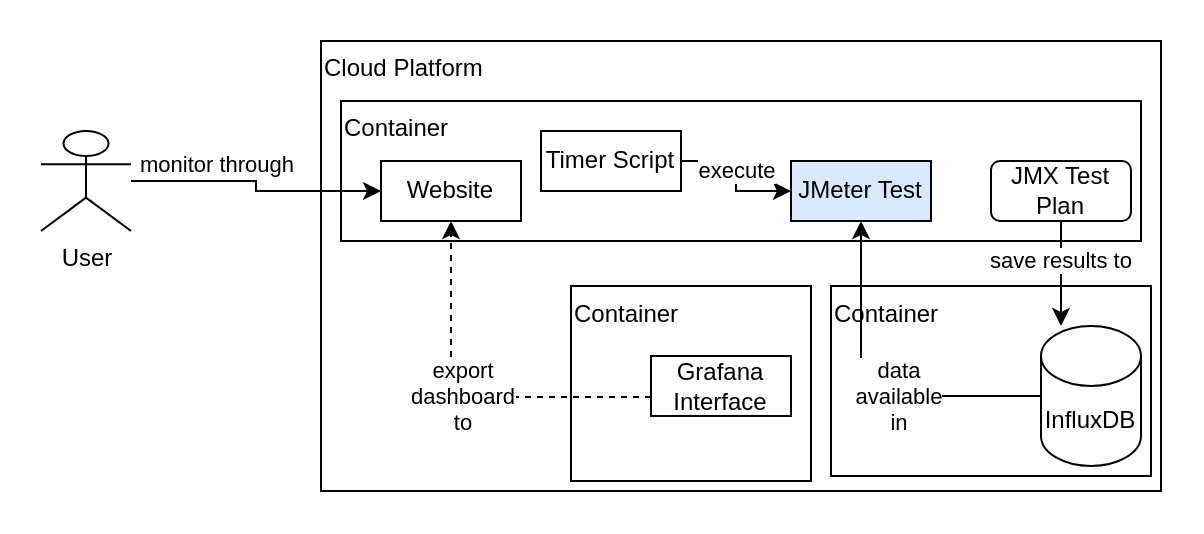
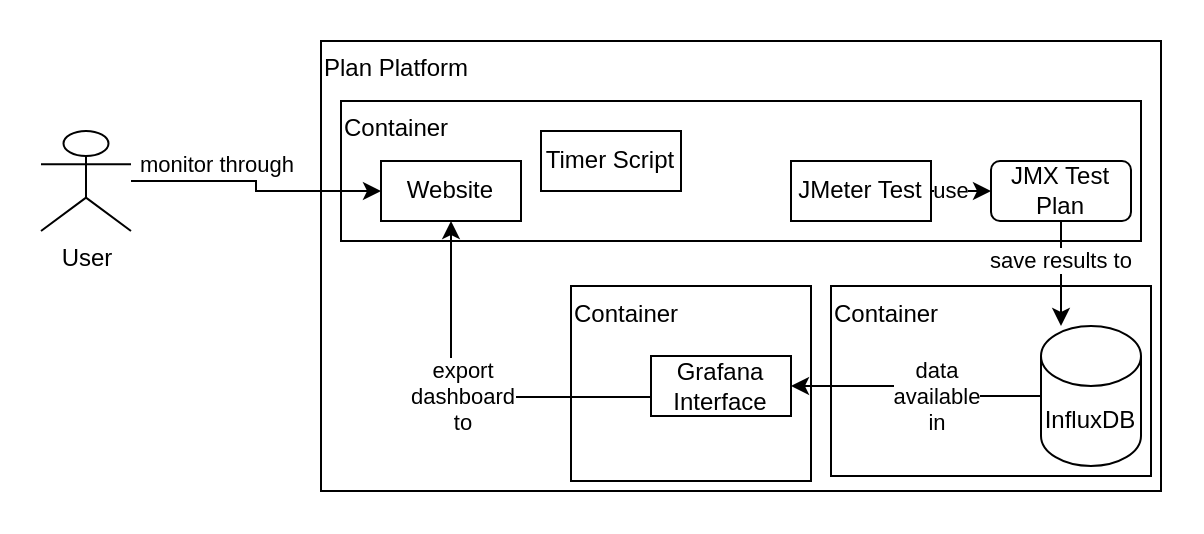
(410, 69) -> (403, 69)
(743, 191) -> none
(861, 191) -> (861, 191)
none -> (968, 191)
(915, 396) -> (852, 386)
(582, 397) -> (582, 397)
